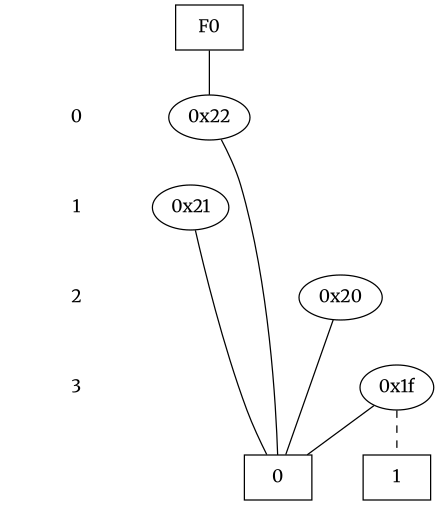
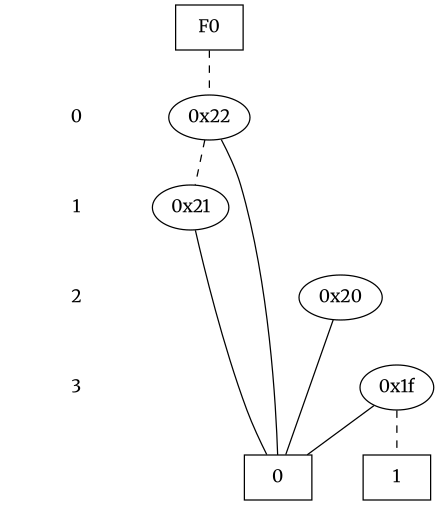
(209, 73) -> (209, 73)
none -> (200, 162)
